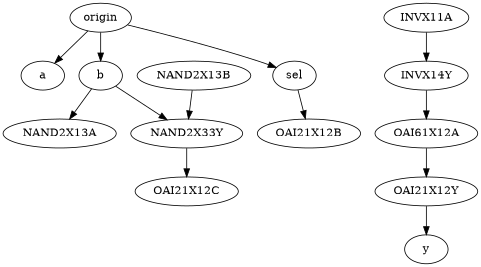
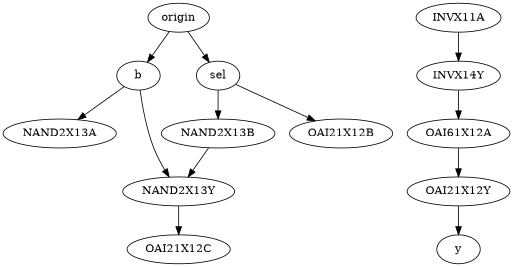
(43, 76) -> none
none -> (218, 101)
(187, 133) -> (179, 191)
